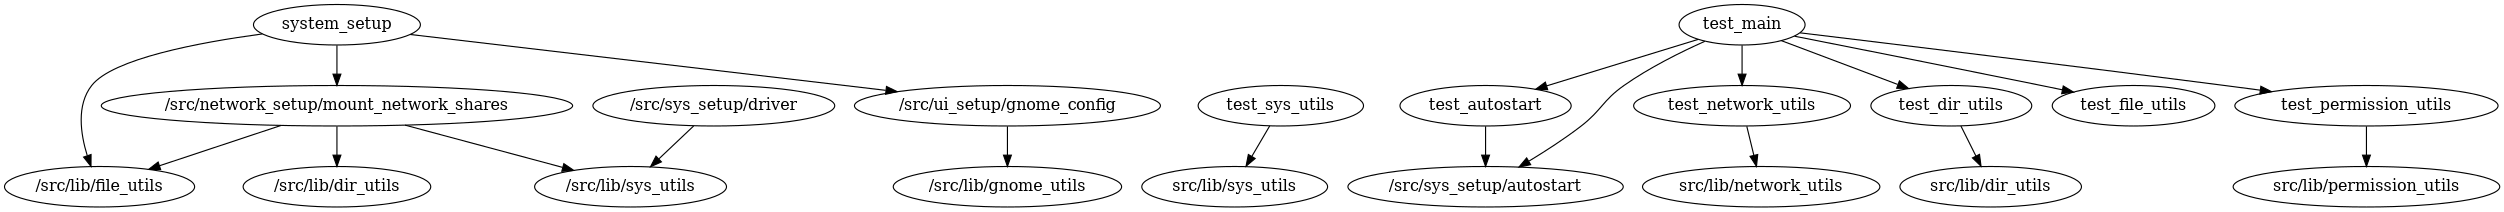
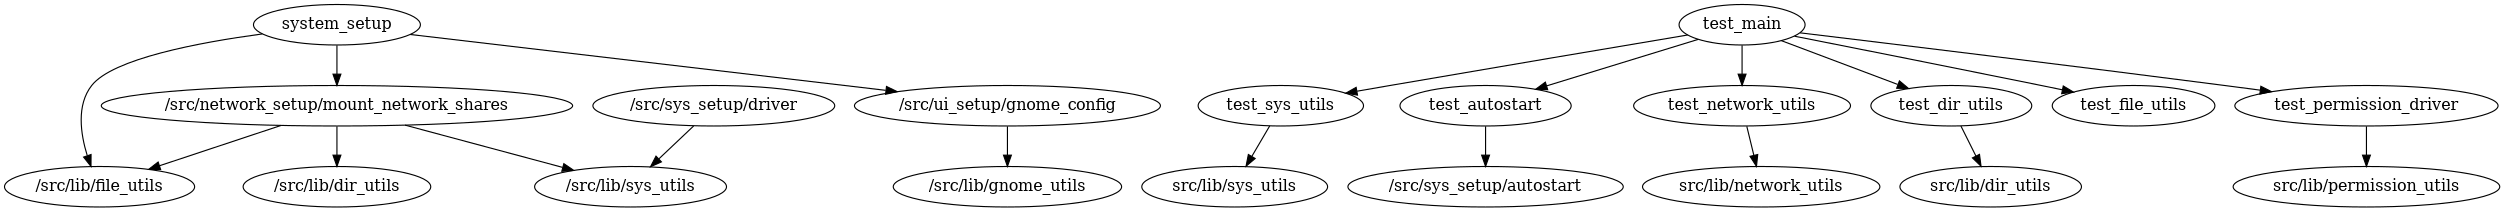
(1612, 95) -> (1522, 63)
(2366, 106) -> (2366, 106)
